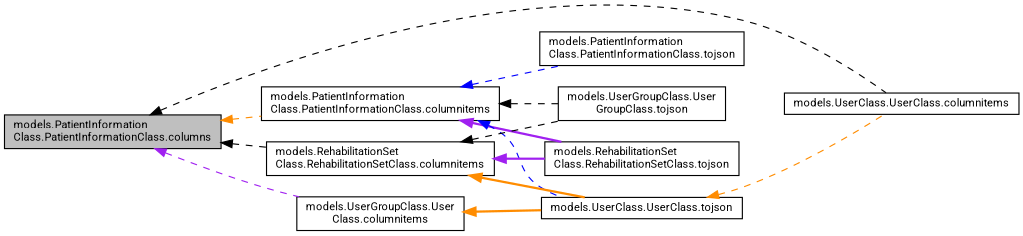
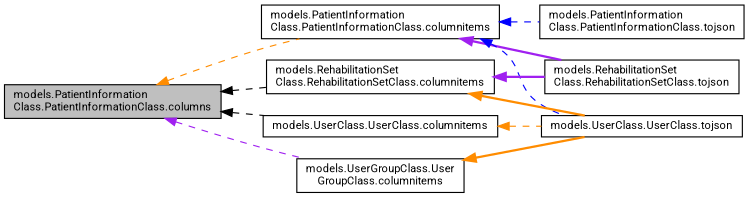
(642, 104) -> none
(804, 160) -> (525, 126)
(380, 214) -> (380, 176)
